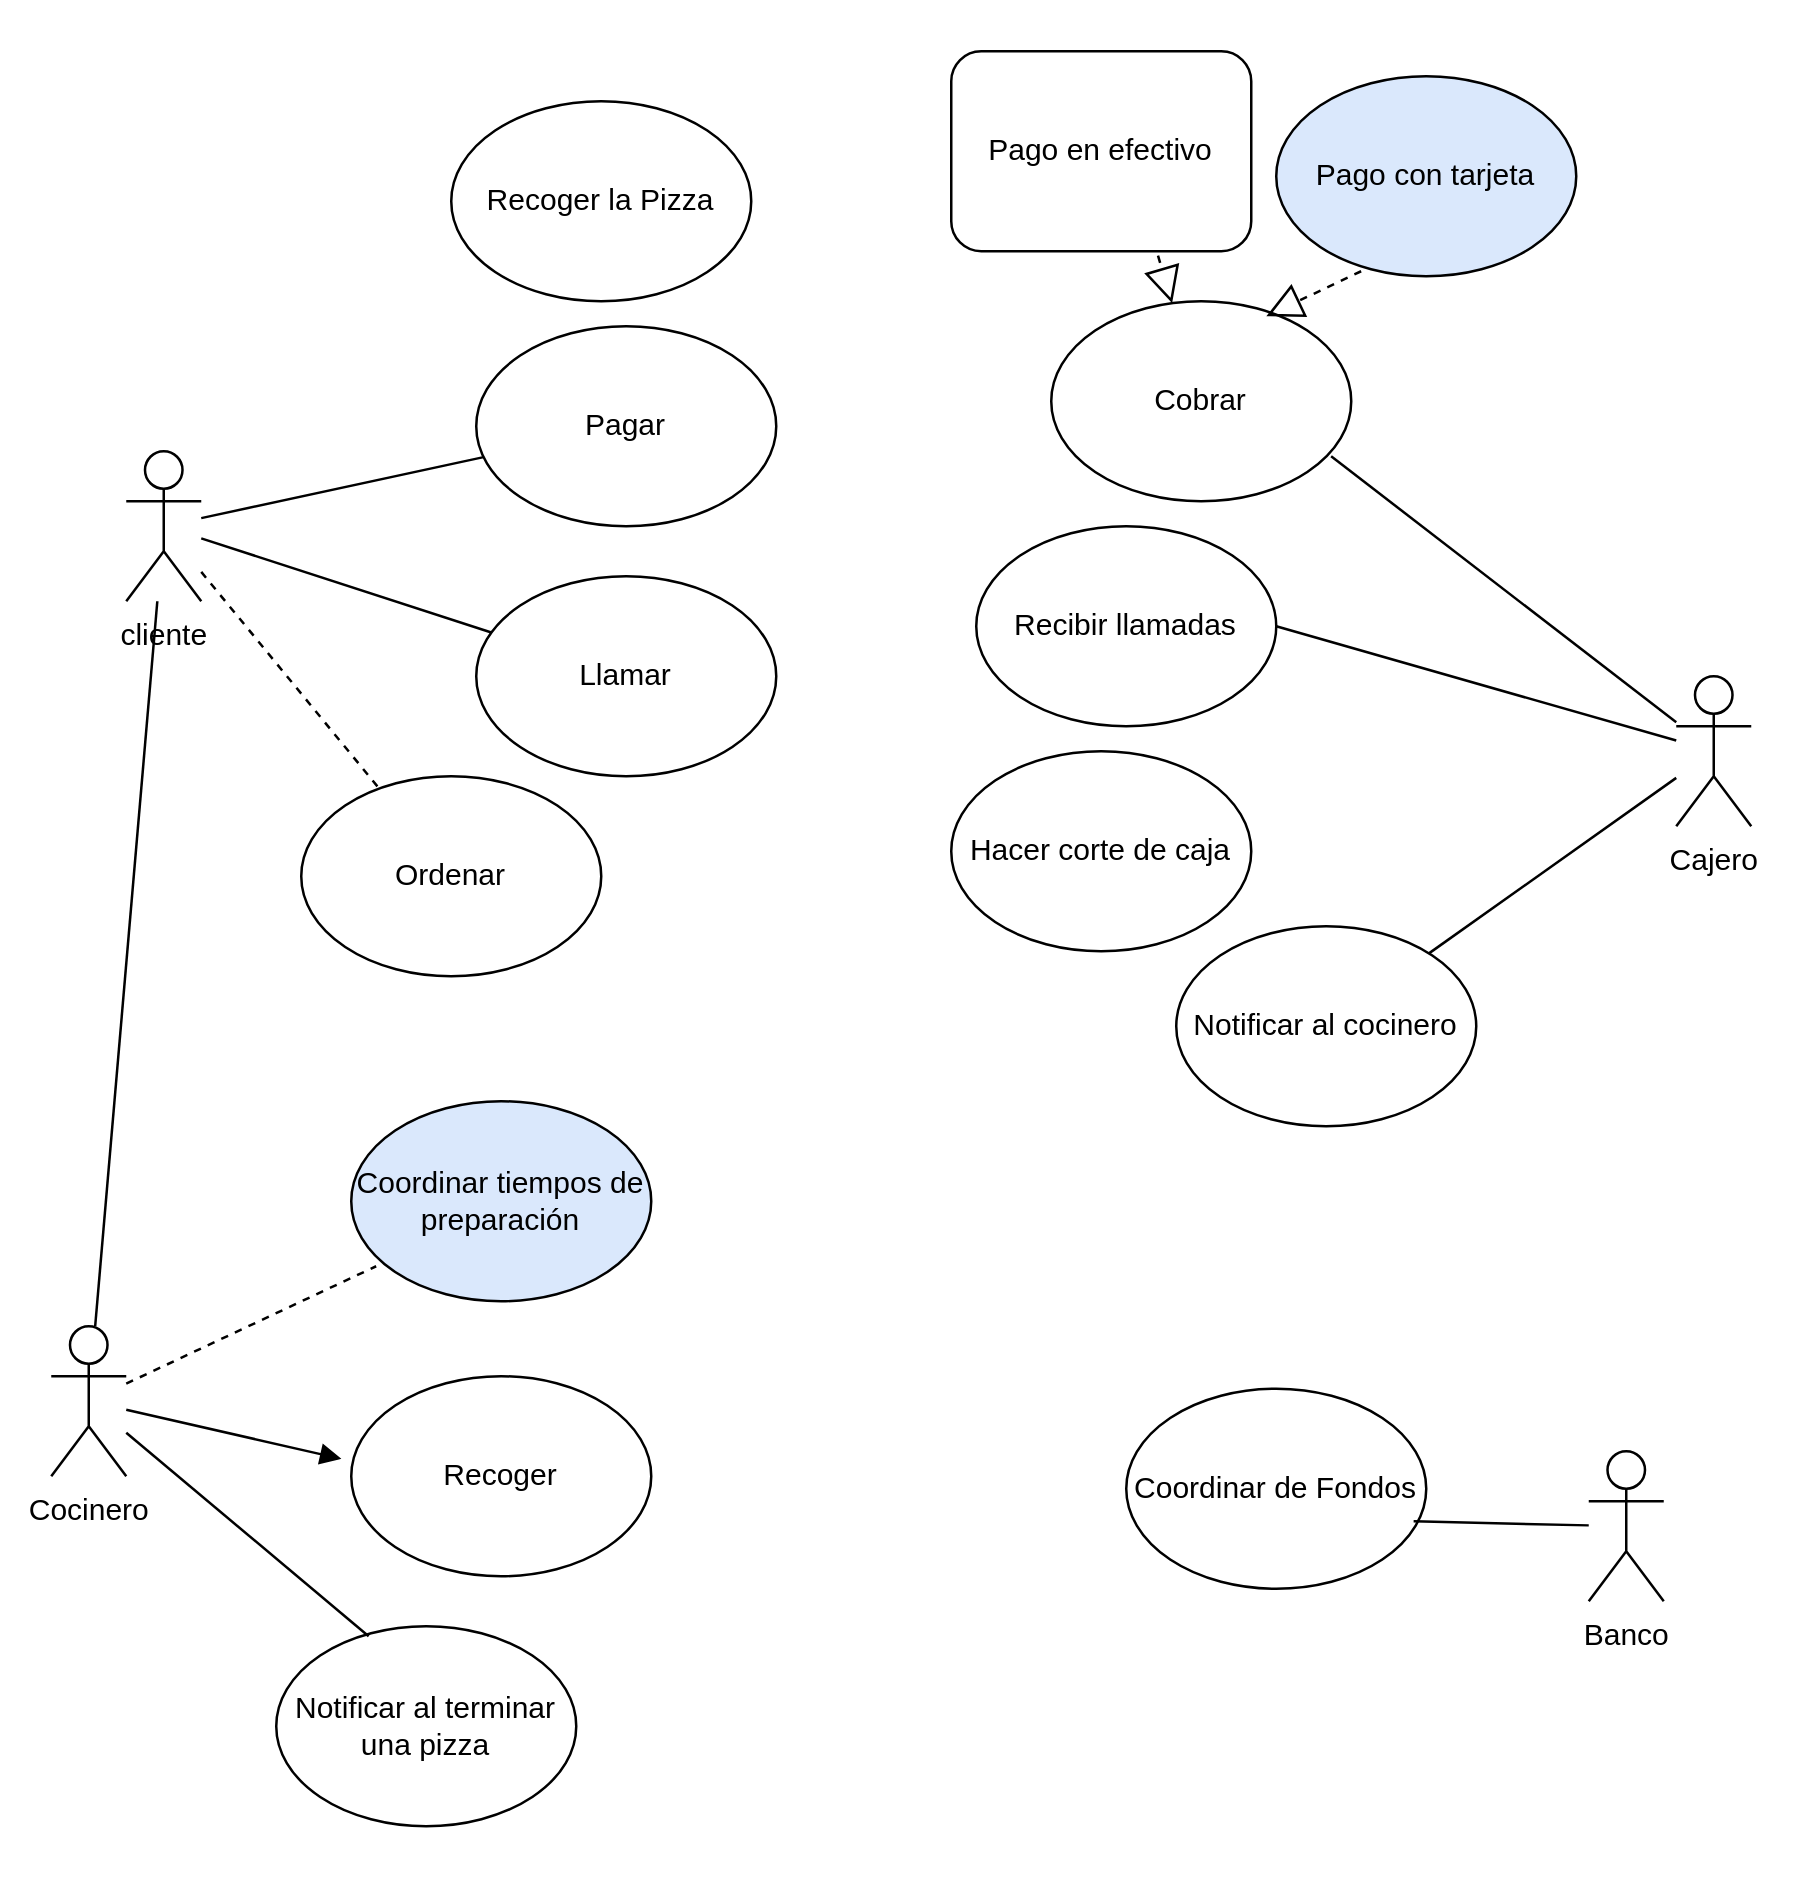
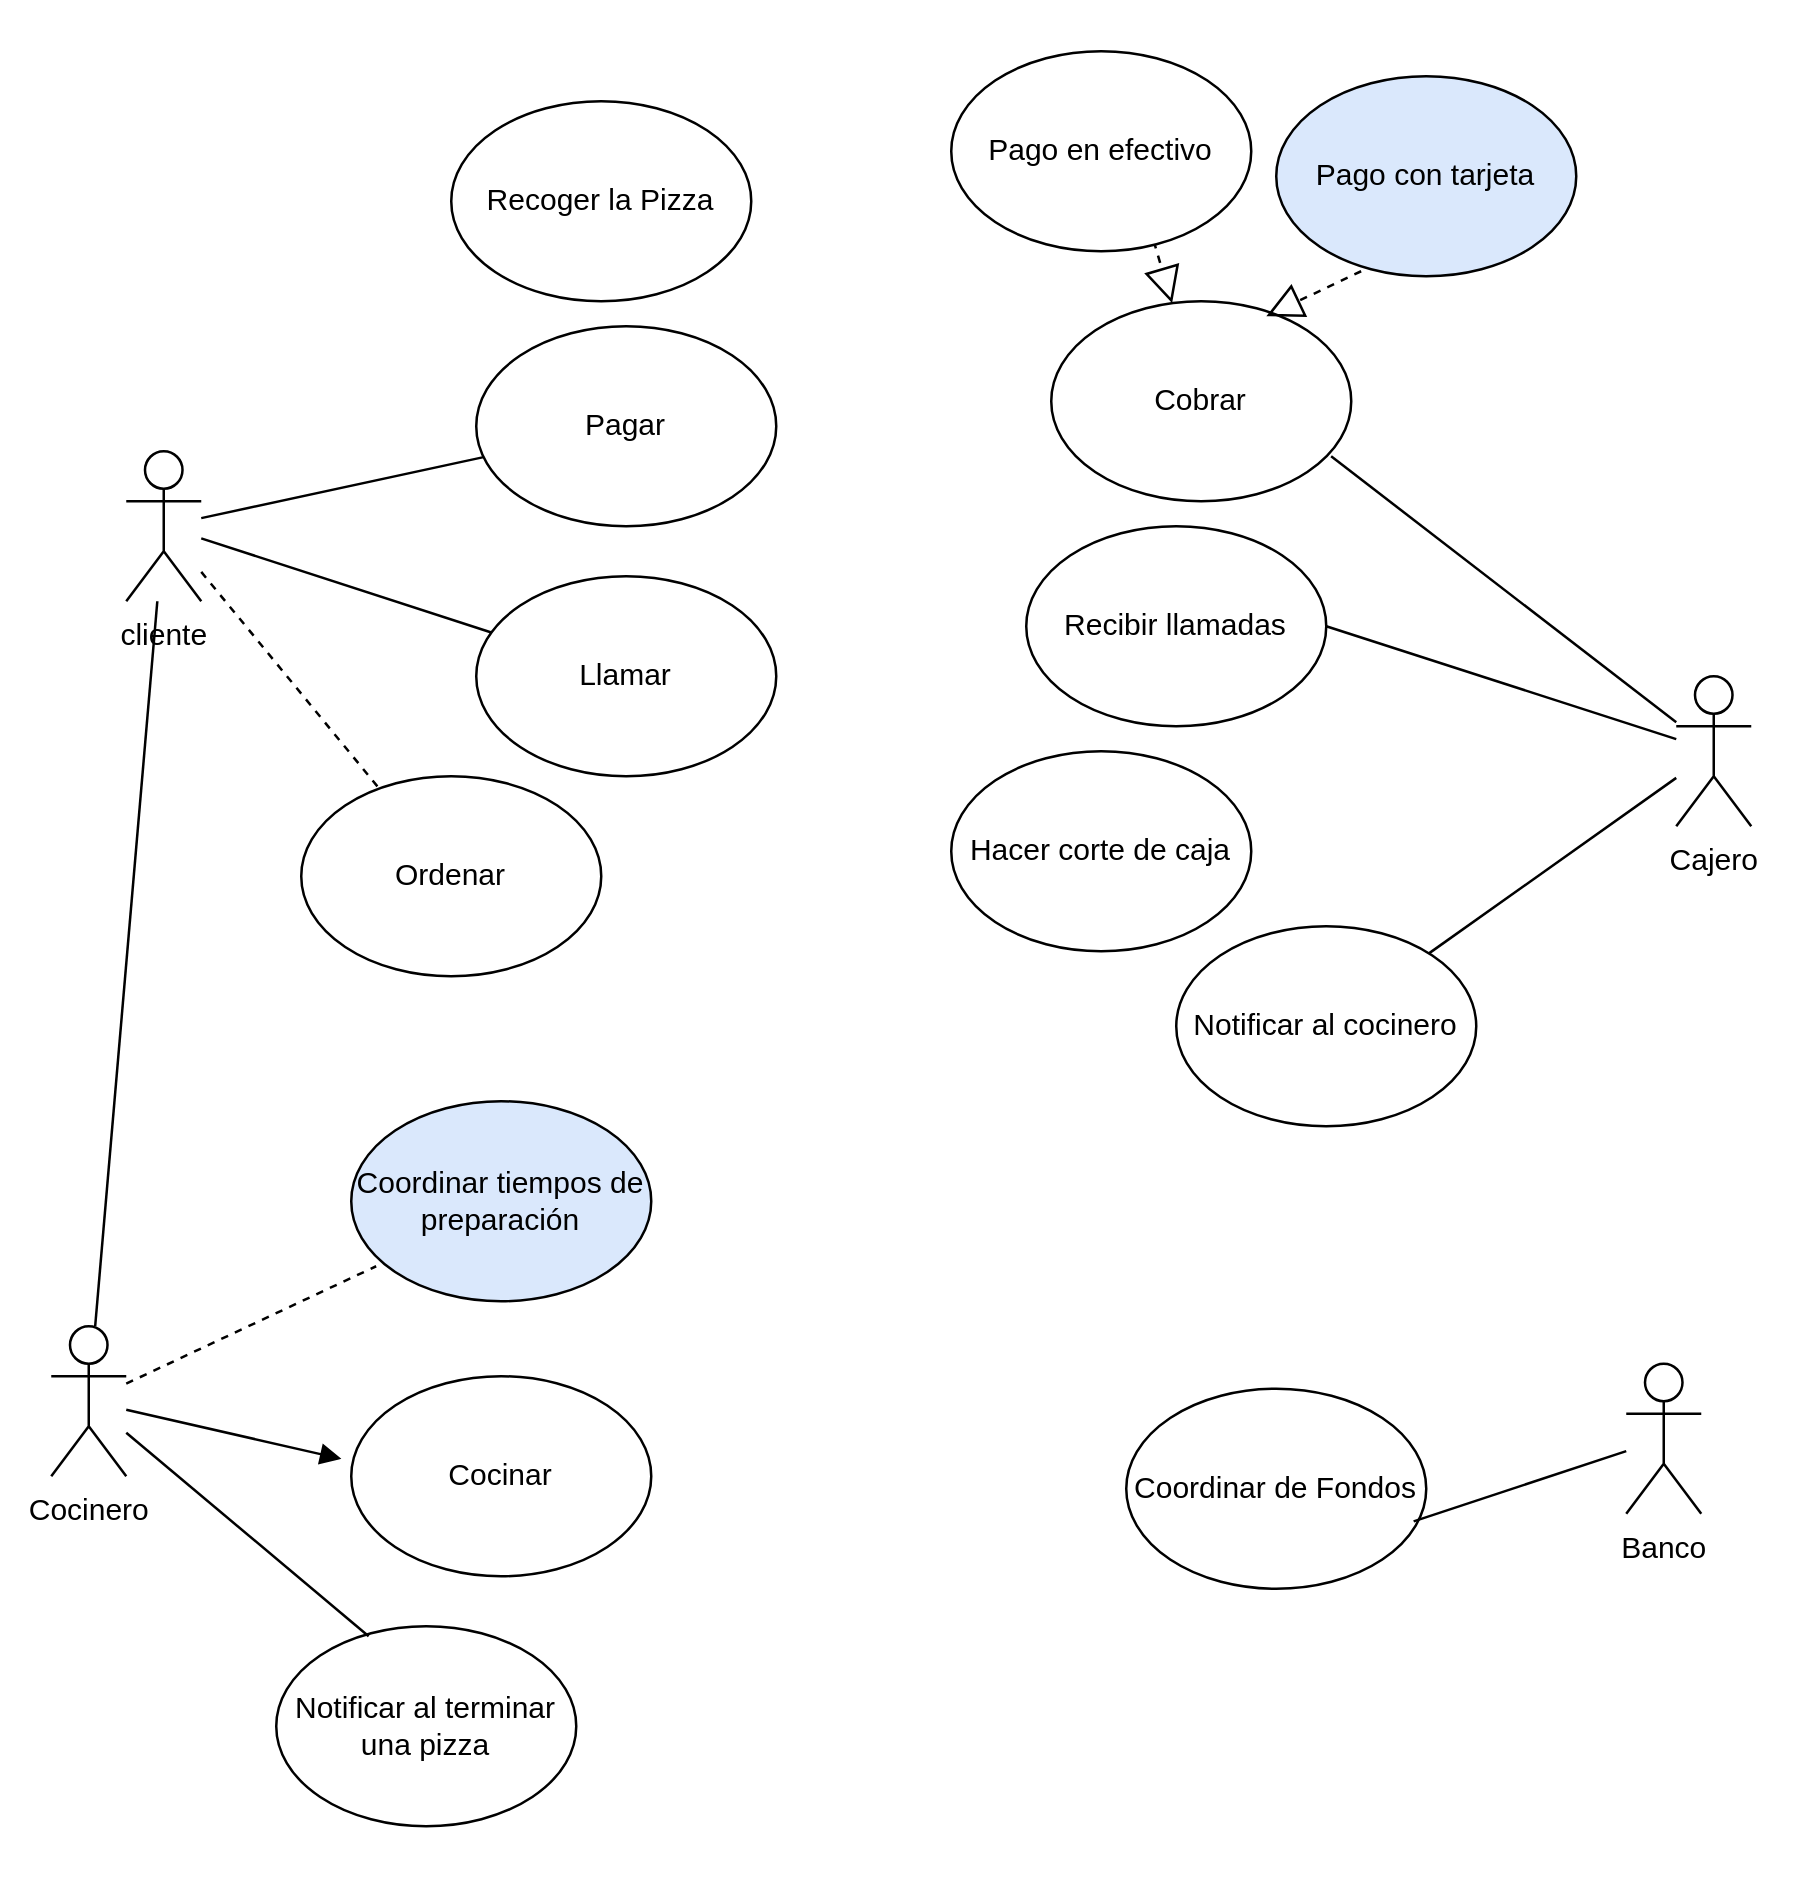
(1101, 151) -> (1101, 151)
(1126, 626) -> (1176, 626)
(501, 1476) -> (501, 1476)
(1626, 1526) -> (1664, 1439)
